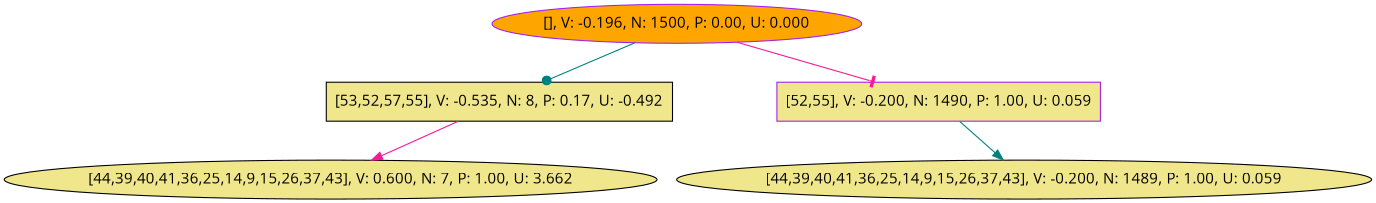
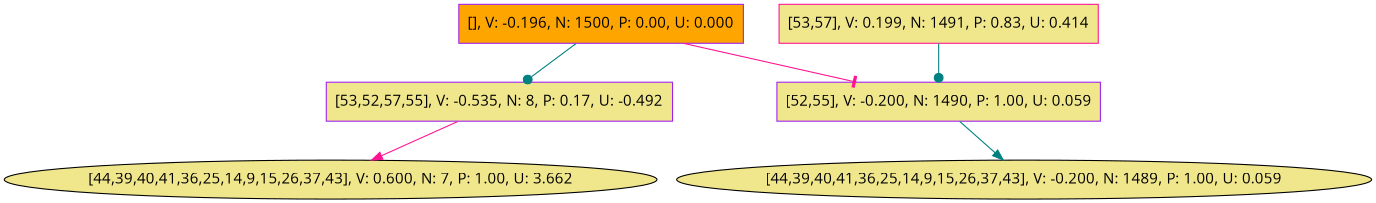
(677, 24) -> (601, 24)
none -> (939, 24)
(499, 102) -> (499, 102)
